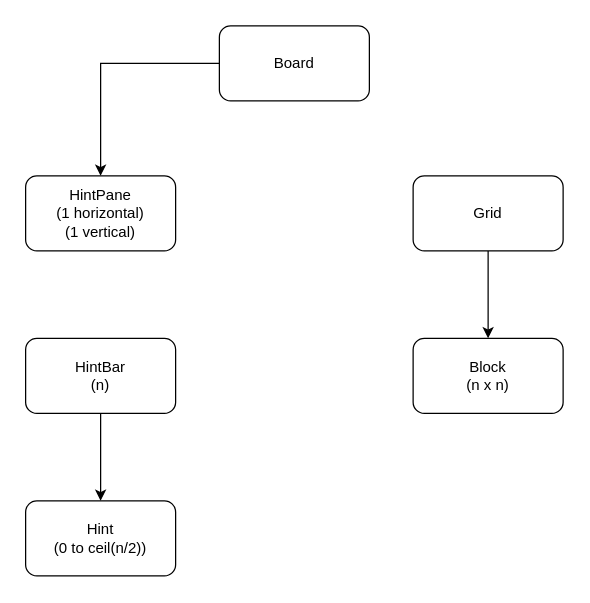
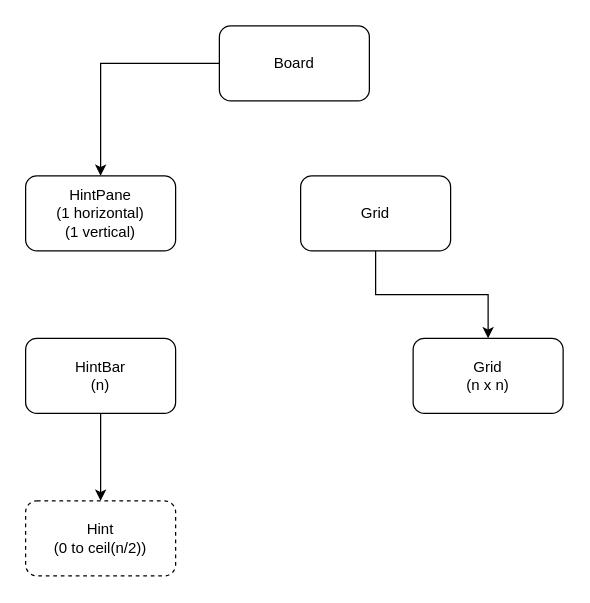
(488, 213) -> (376, 213)
(488, 376) -> (488, 376)
(101, 538) -> (101, 538)
